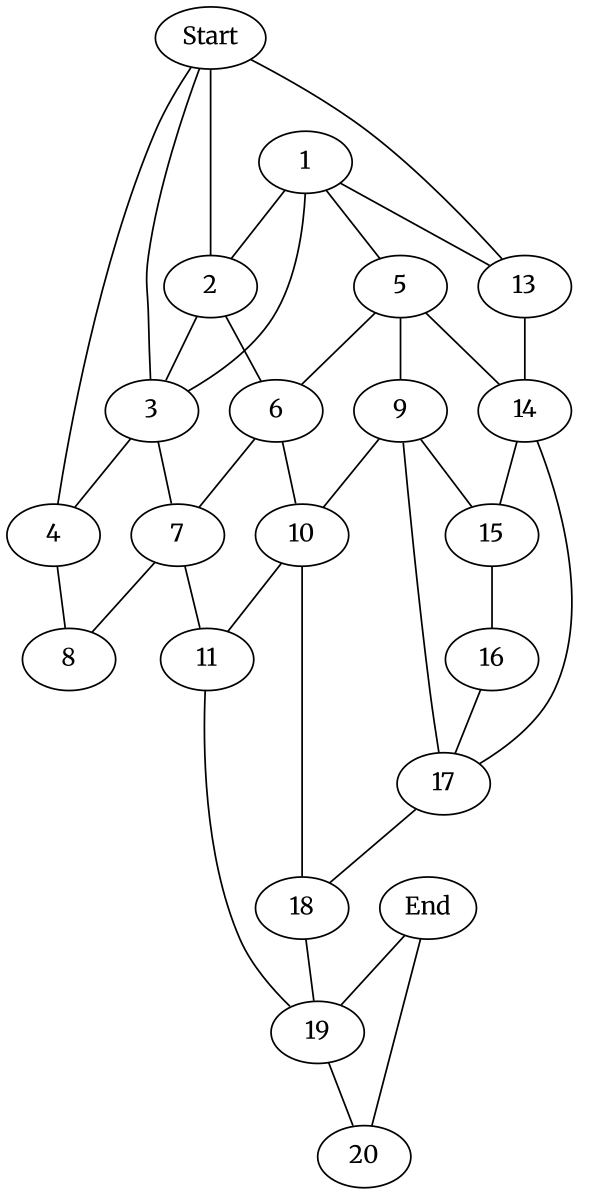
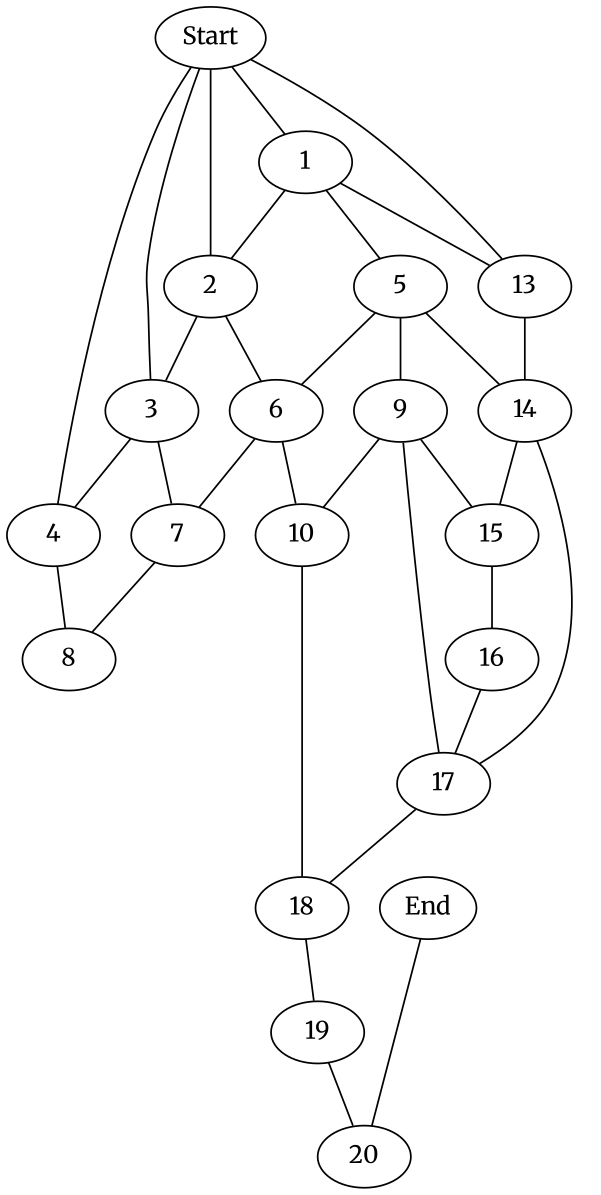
(277, 310) -> (258, 101)
(207, 659) -> none
(373, 970) -> none
